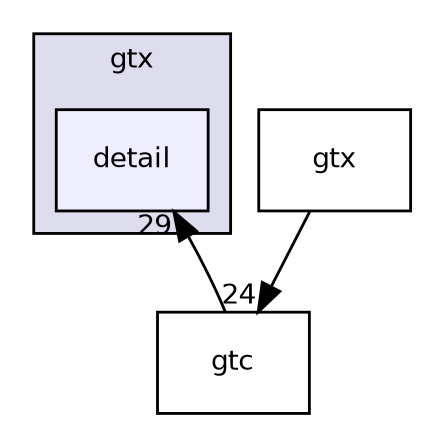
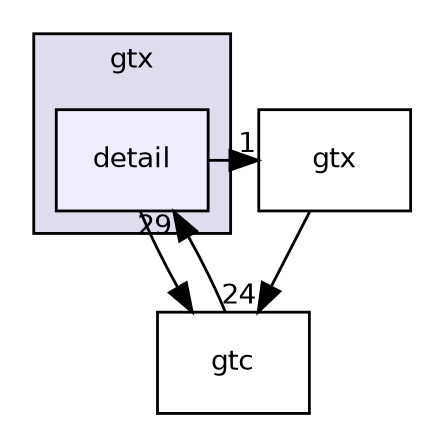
none -> (219, 160)
none -> (159, 252)
